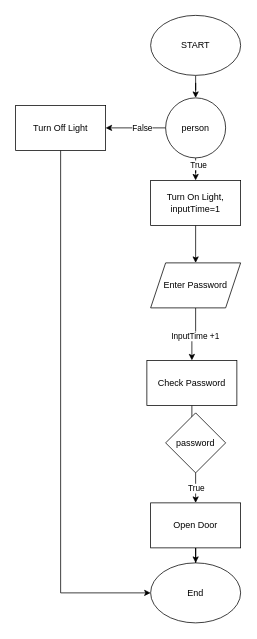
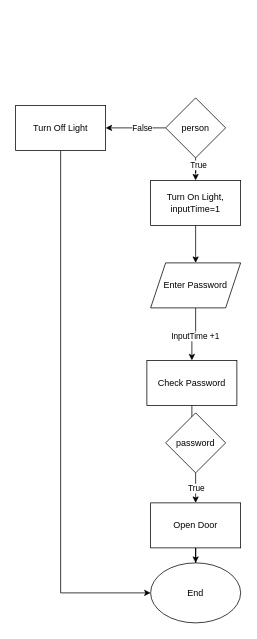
(195, 45) -> none
(195, 89) -> none
(195, 128) -> (195, 128)
